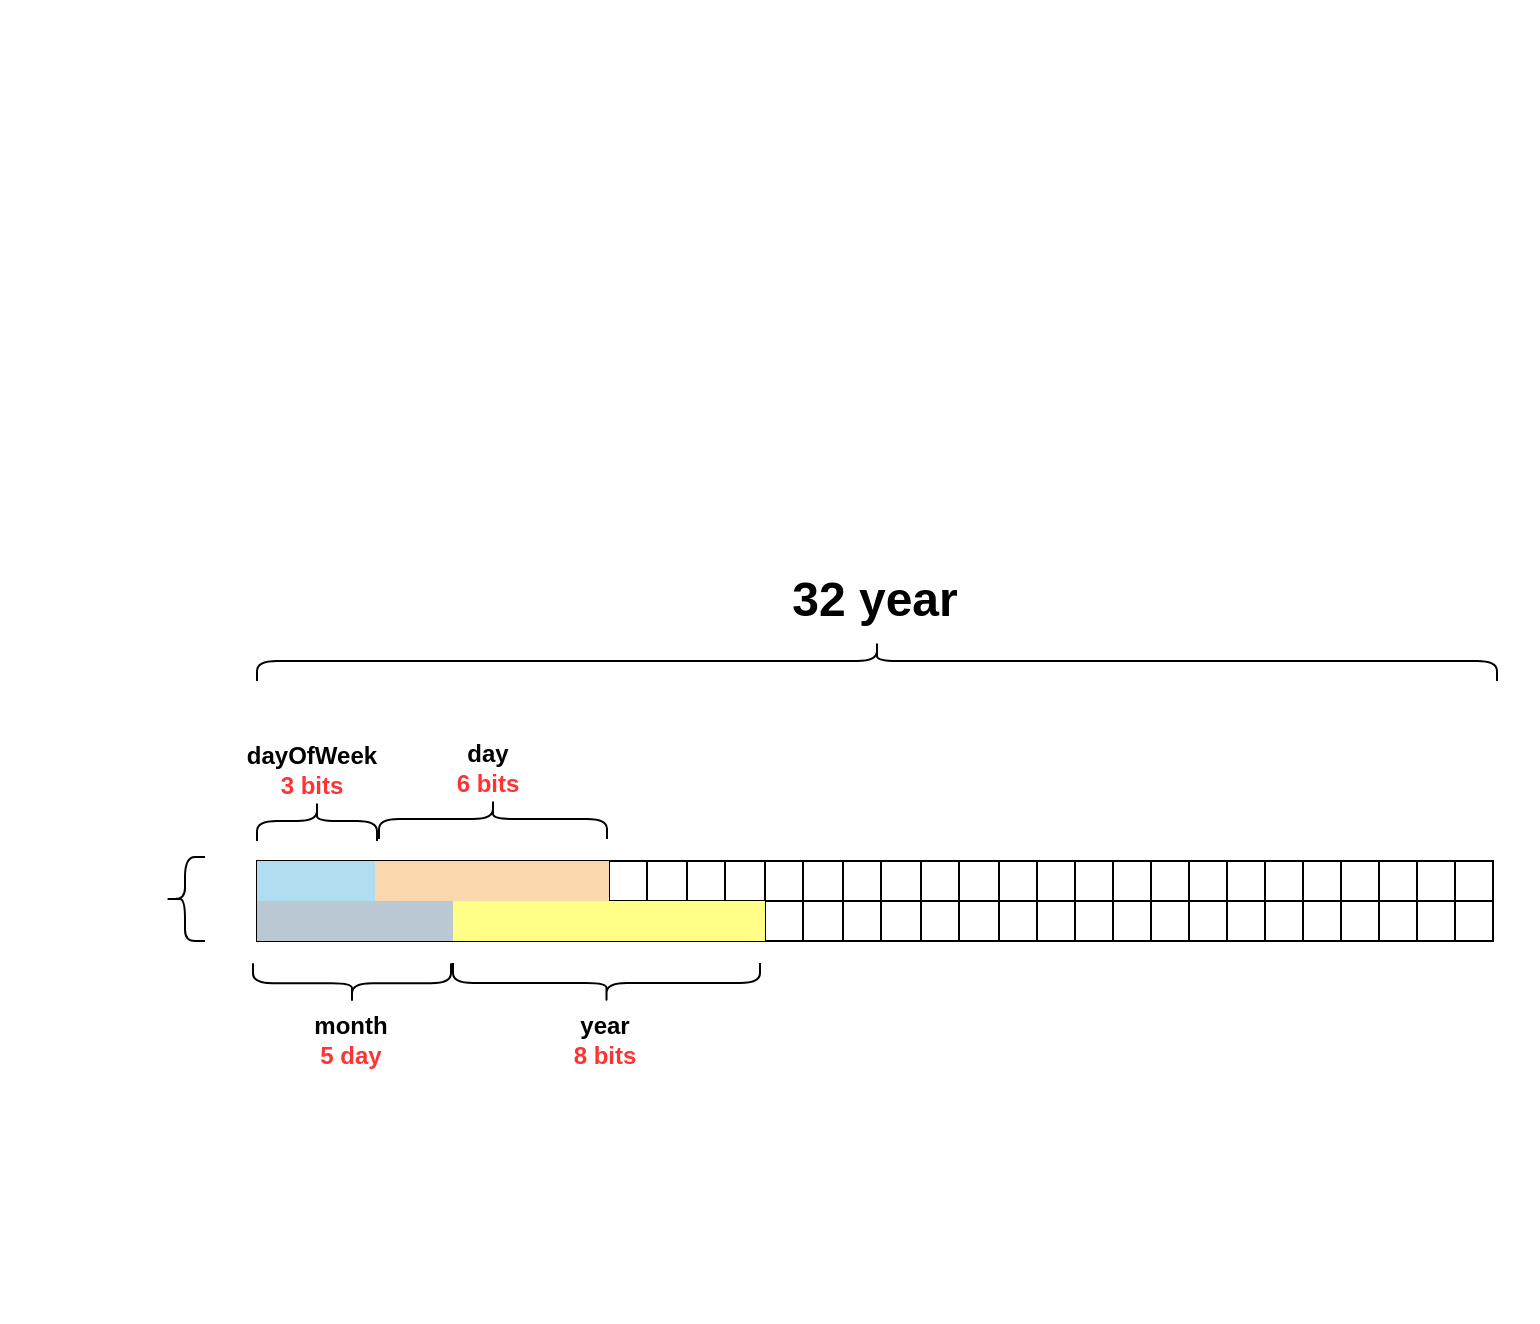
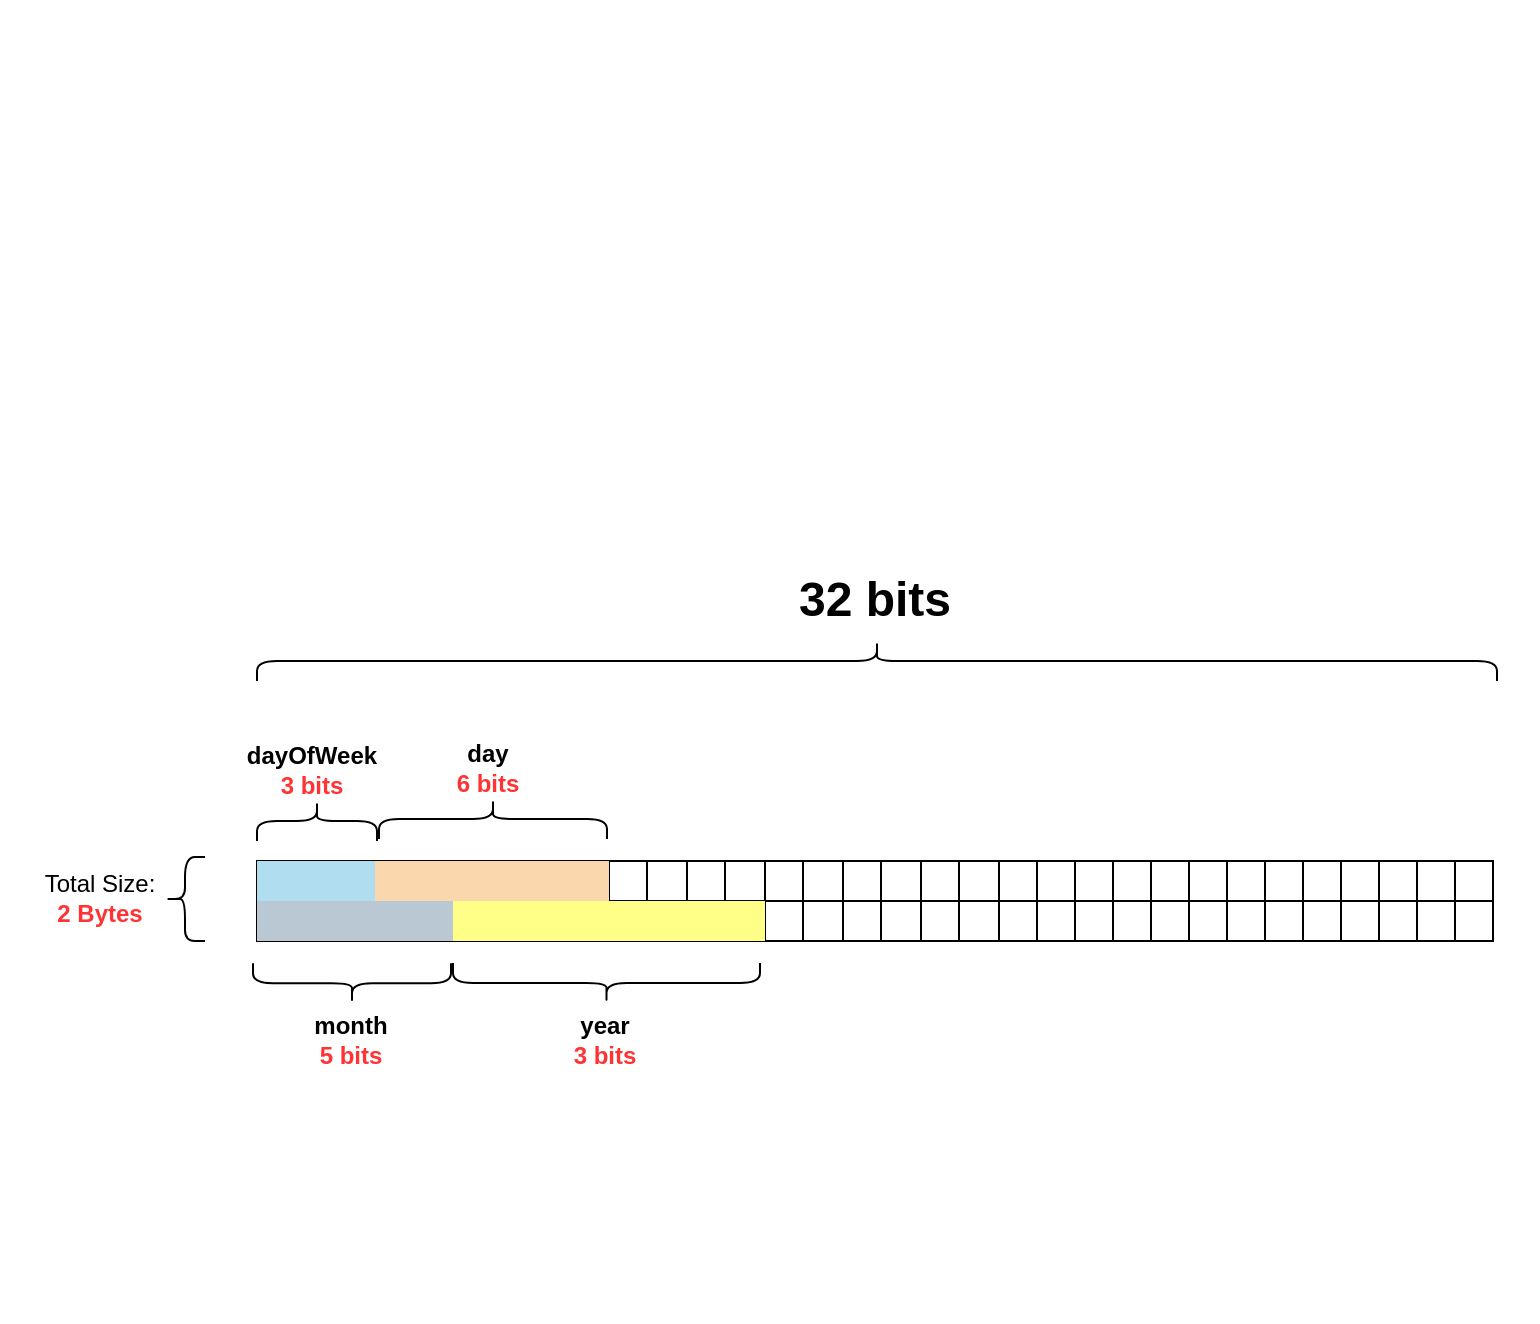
(876, 601) -> (876, 601)
none -> (101, 899)
(352, 1041) -> (352, 1041)
(606, 1041) -> (606, 1041)
